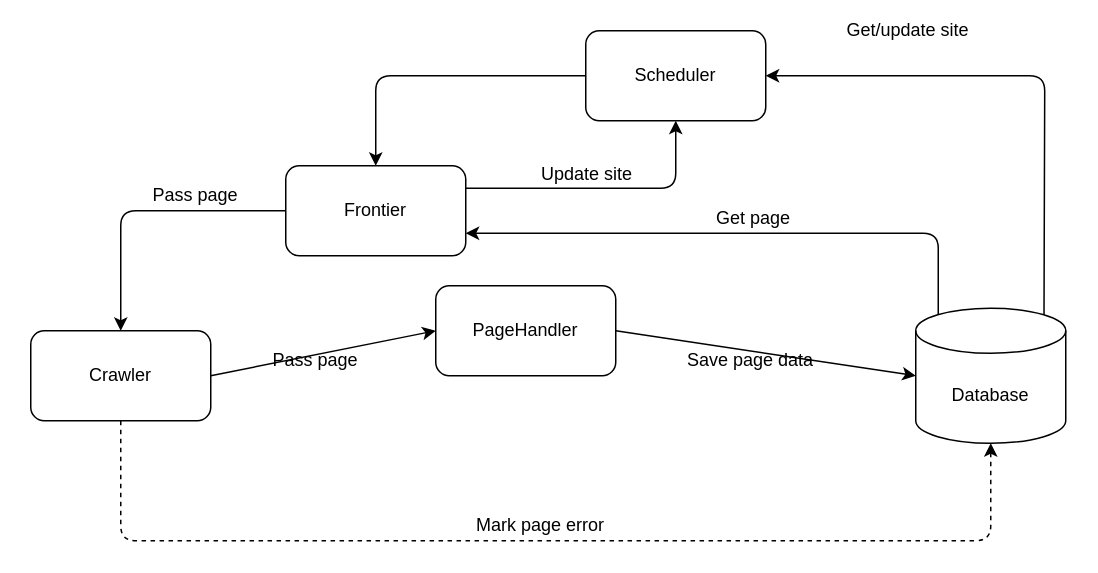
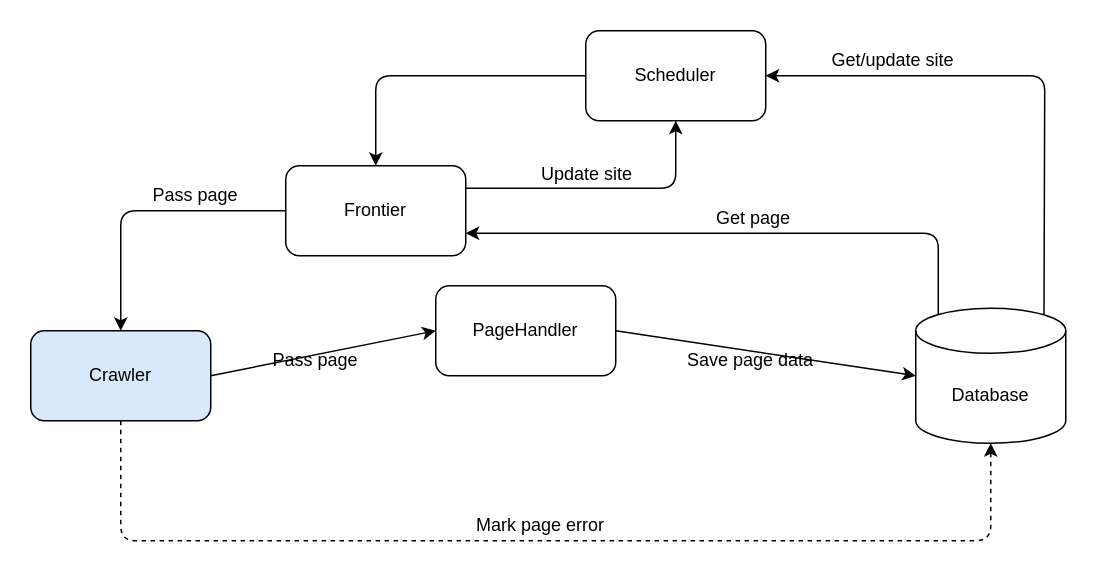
(908, 31) -> (893, 61)
(121, 376) -> (121, 376)
